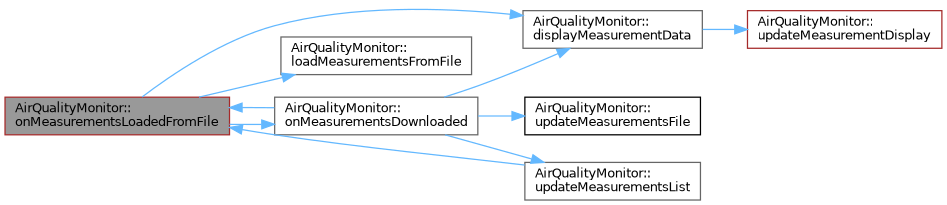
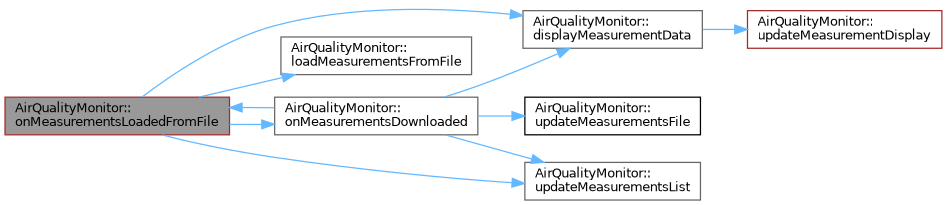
(383, 149) -> (336, 166)
